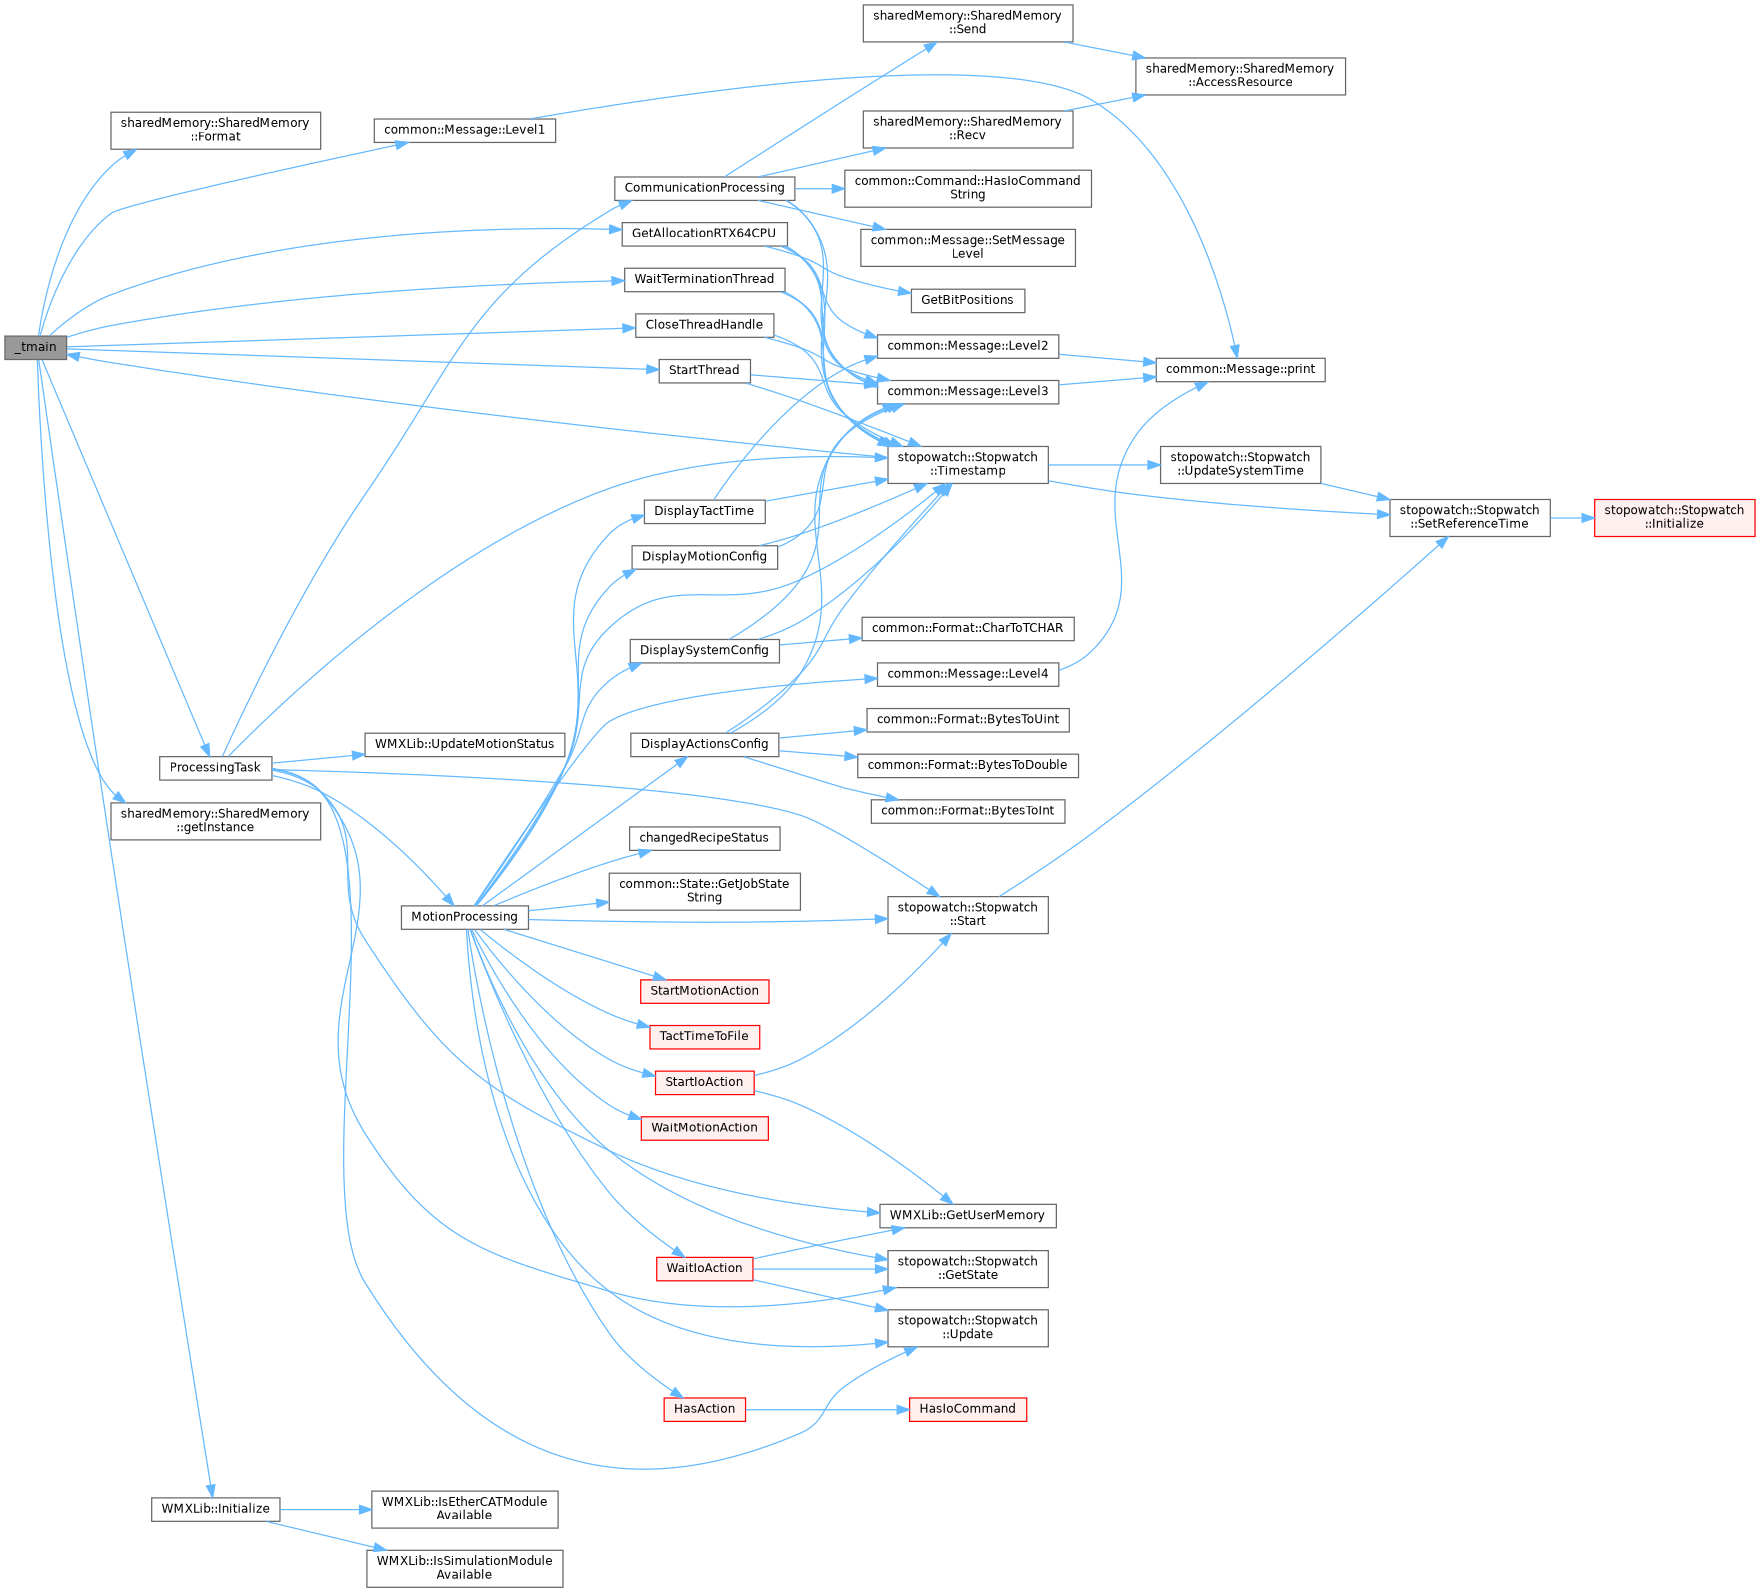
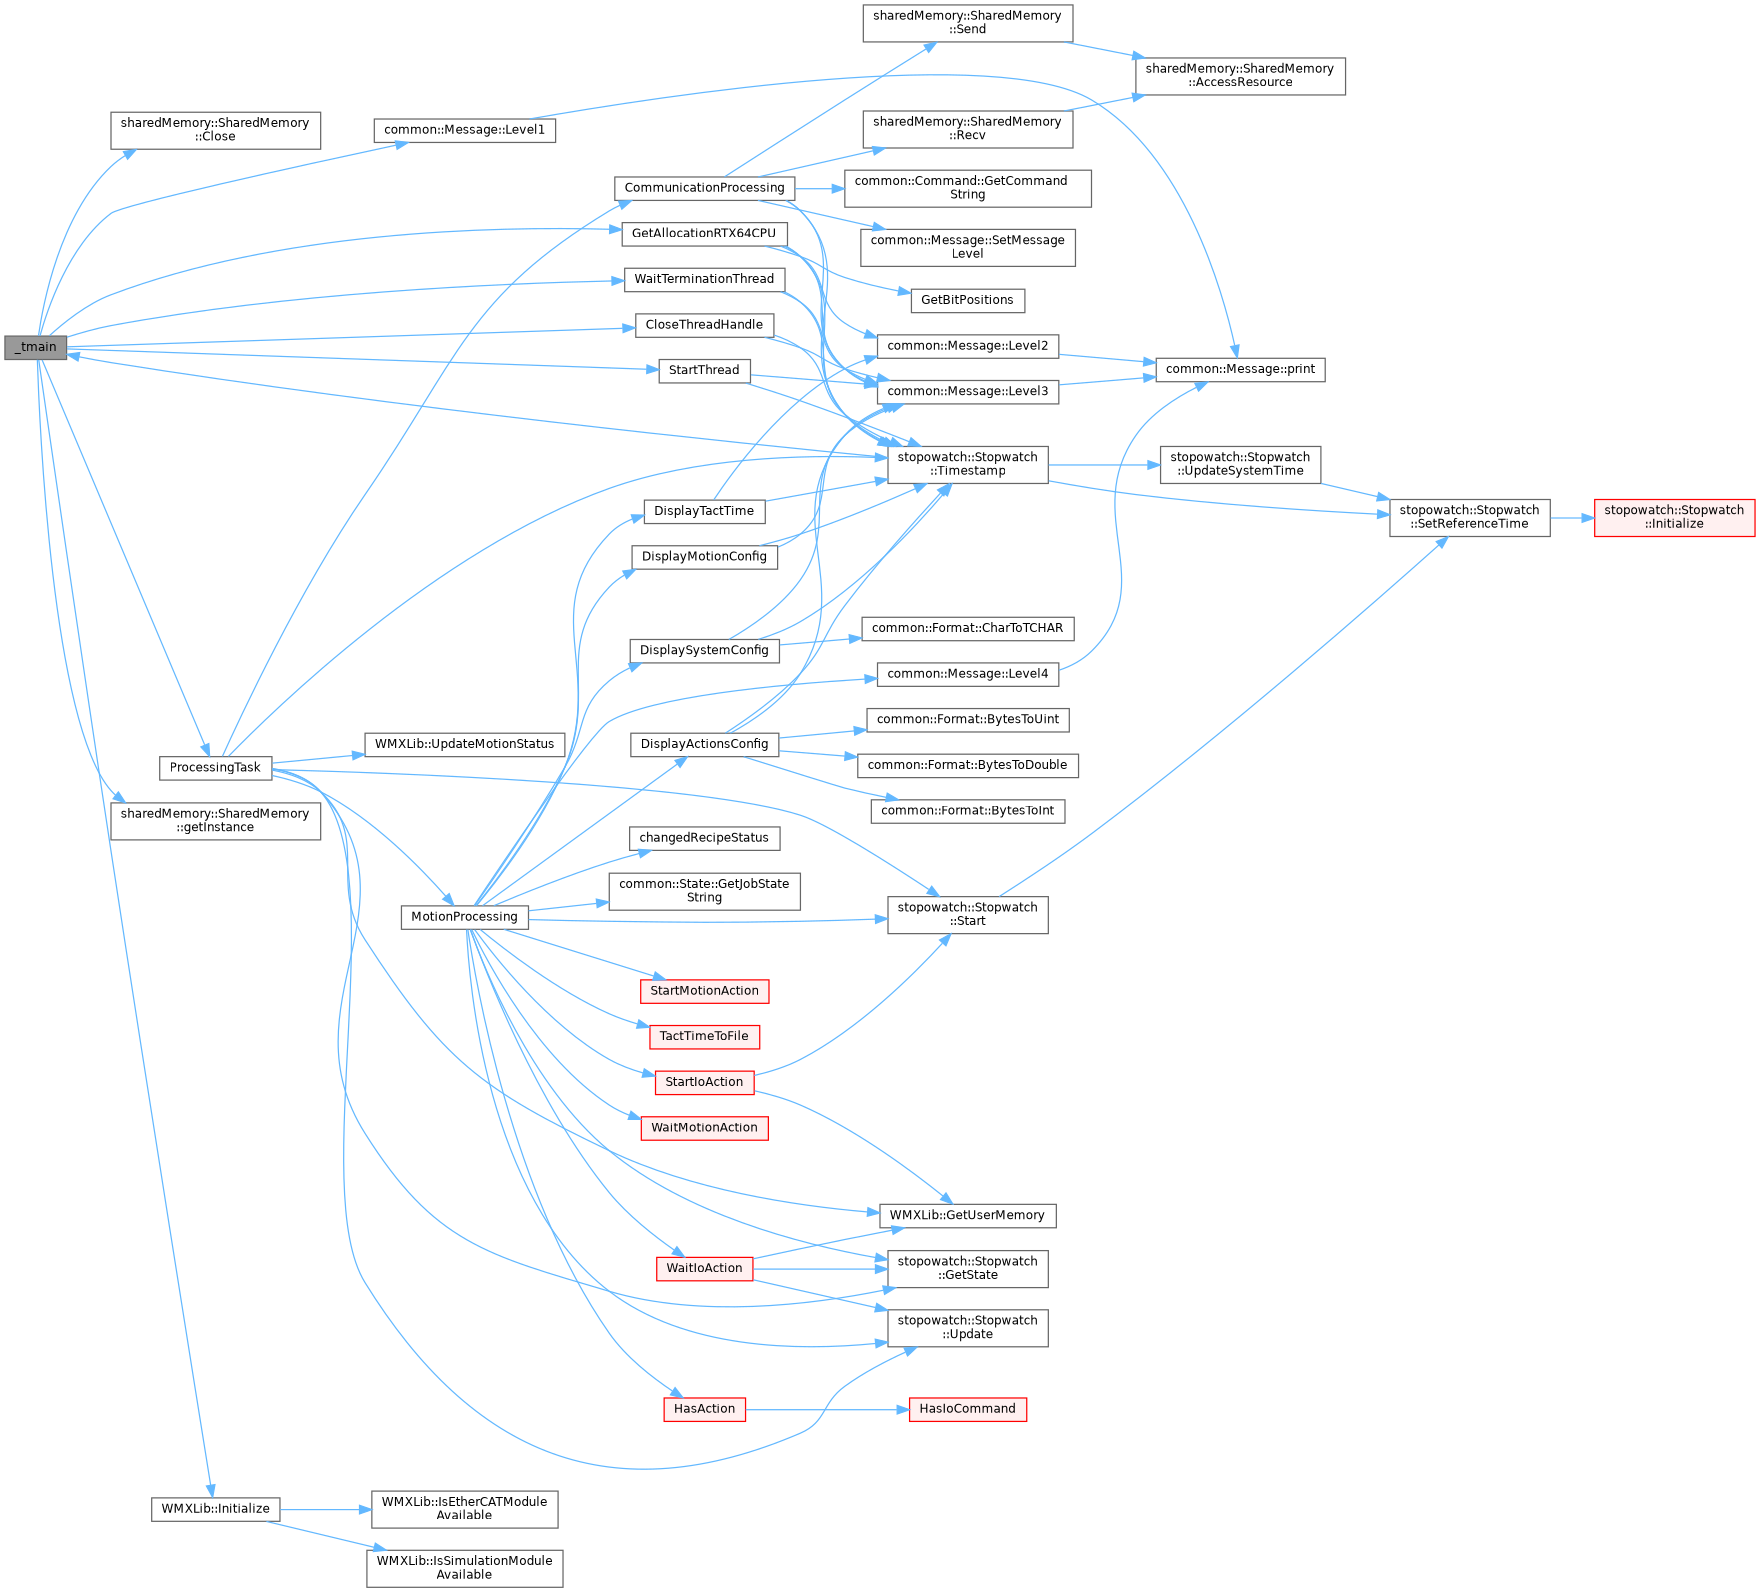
(216, 131) -> (216, 131)
(968, 189) -> (968, 189)
(629, 613) -> none
